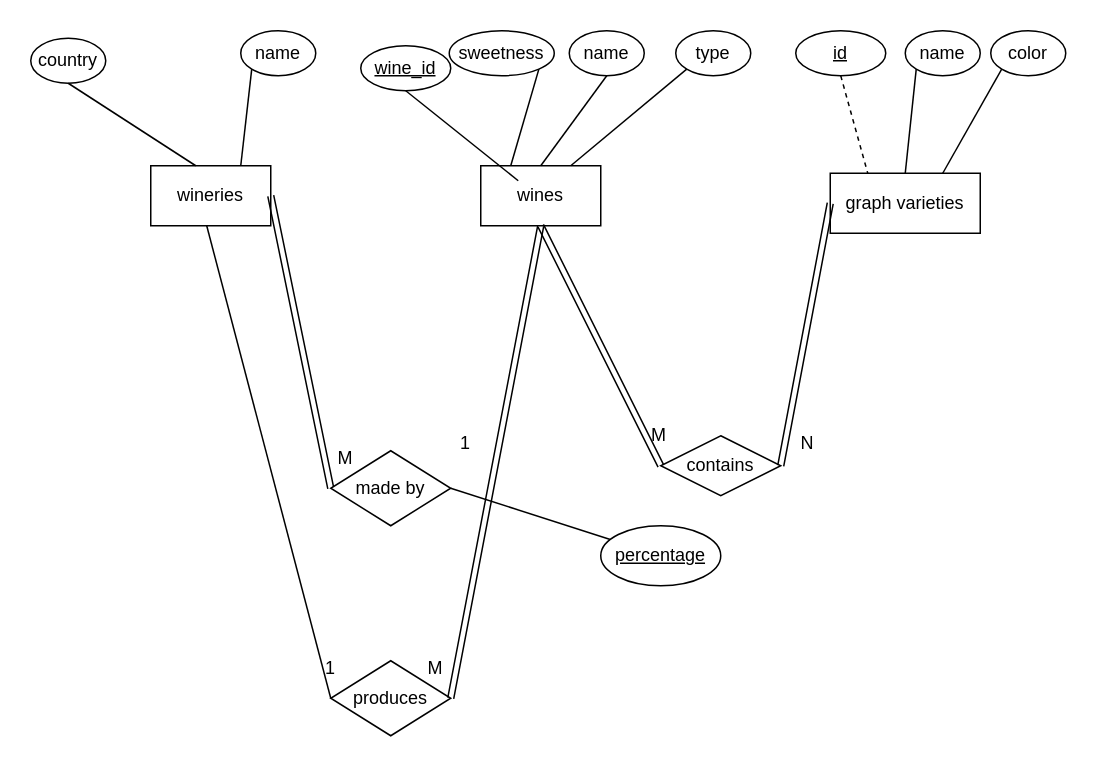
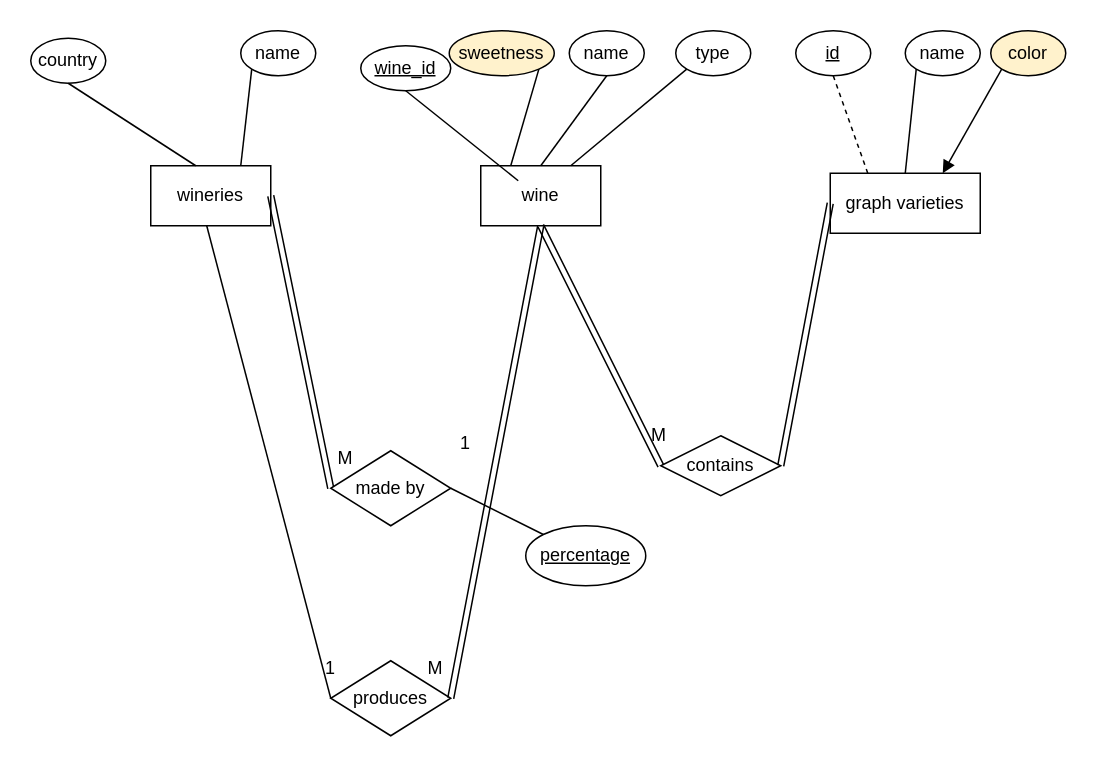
(502, 53) -> (502, 53)
(841, 53) -> (833, 53)
(1028, 53) -> (1028, 53)
(947, 166) -> (949, 162)
(541, 196) -> (541, 196)
(808, 443) -> none
(661, 556) -> (586, 556)
